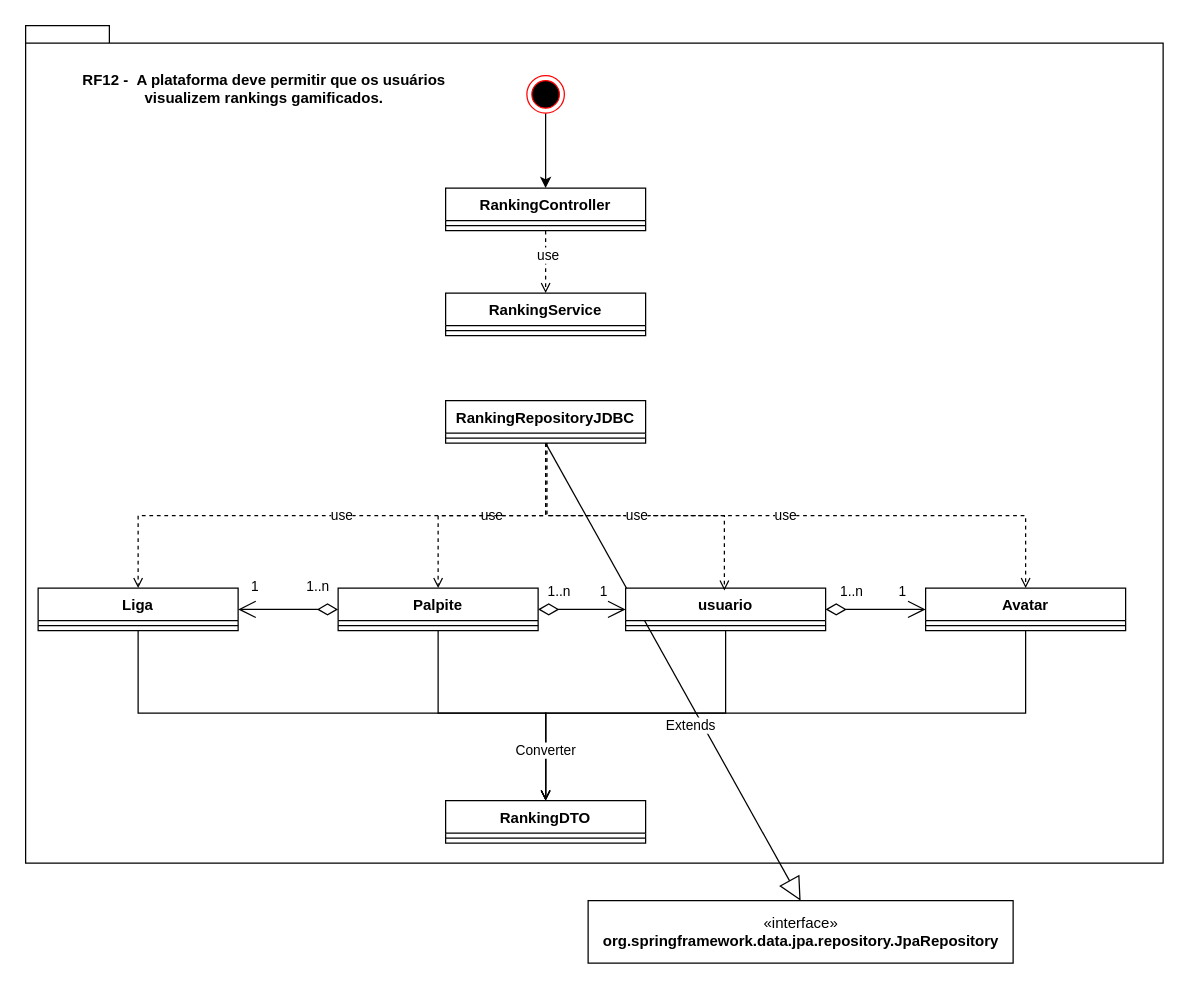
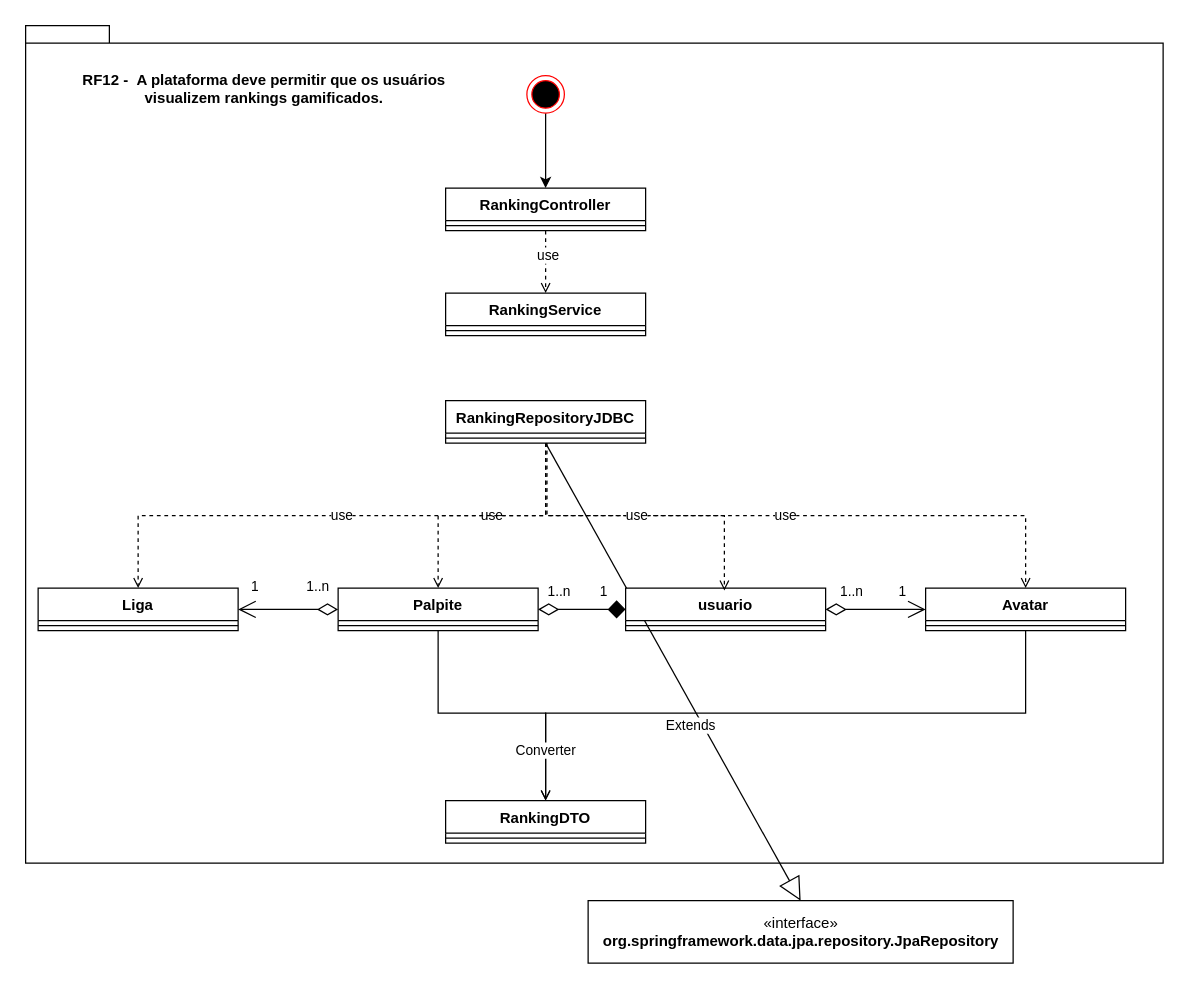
(615, 609) -> (607, 609)
(726, 671) -> none
(247, 713) -> none
